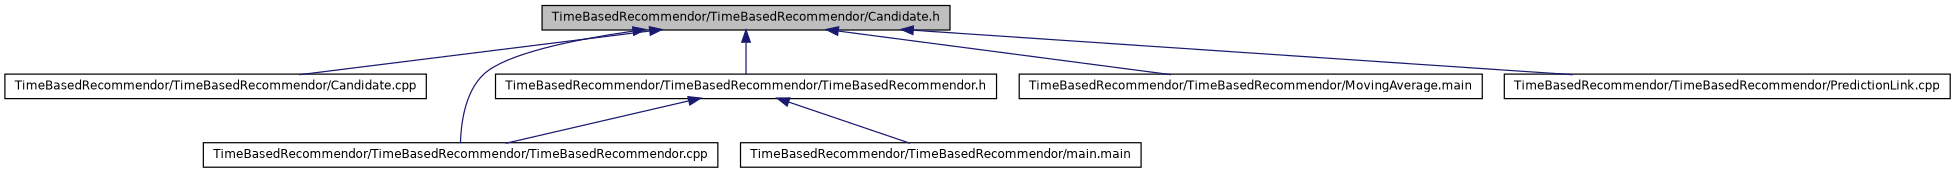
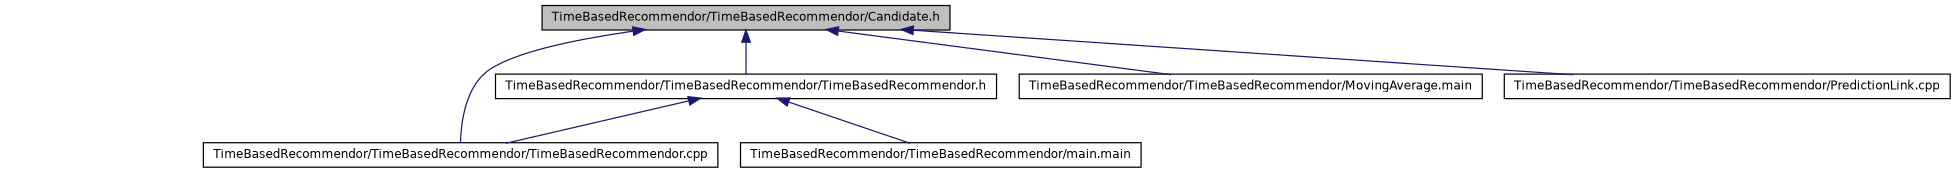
(216, 86) -> none
